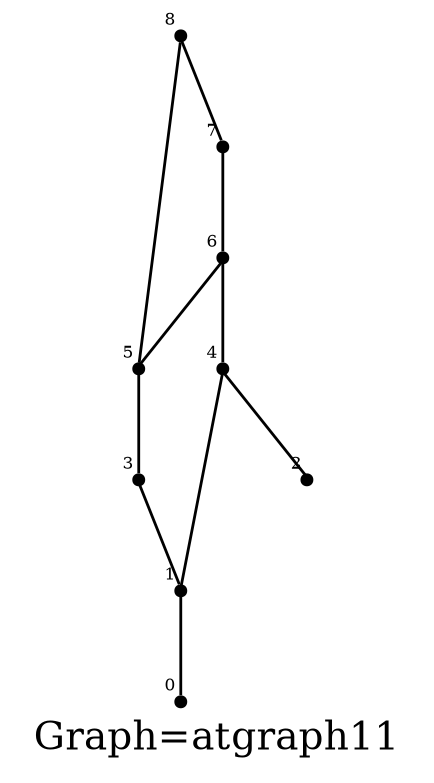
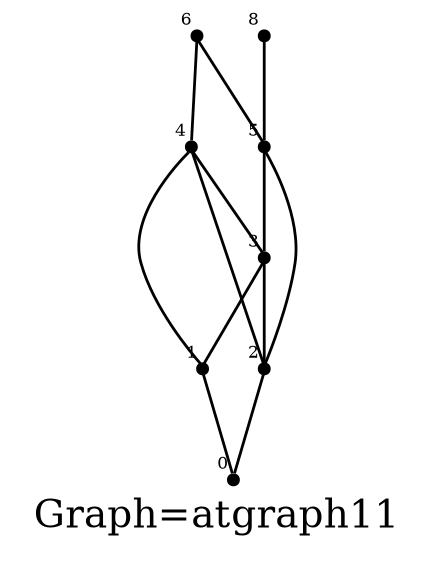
(223, 147) -> none
none -> (228, 203)
none -> (295, 257)
none -> (264, 313)
none -> (249, 424)
